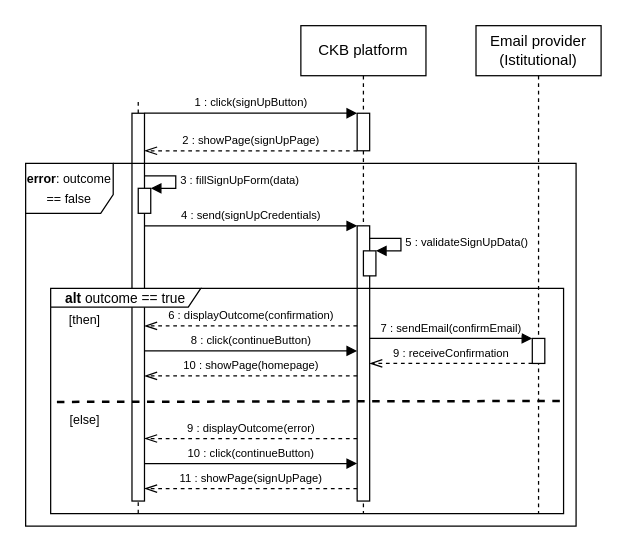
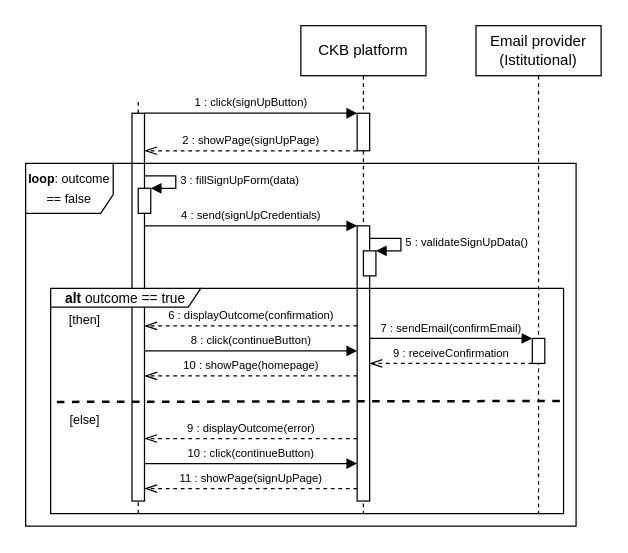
(69, 188) -> (69, 188)
